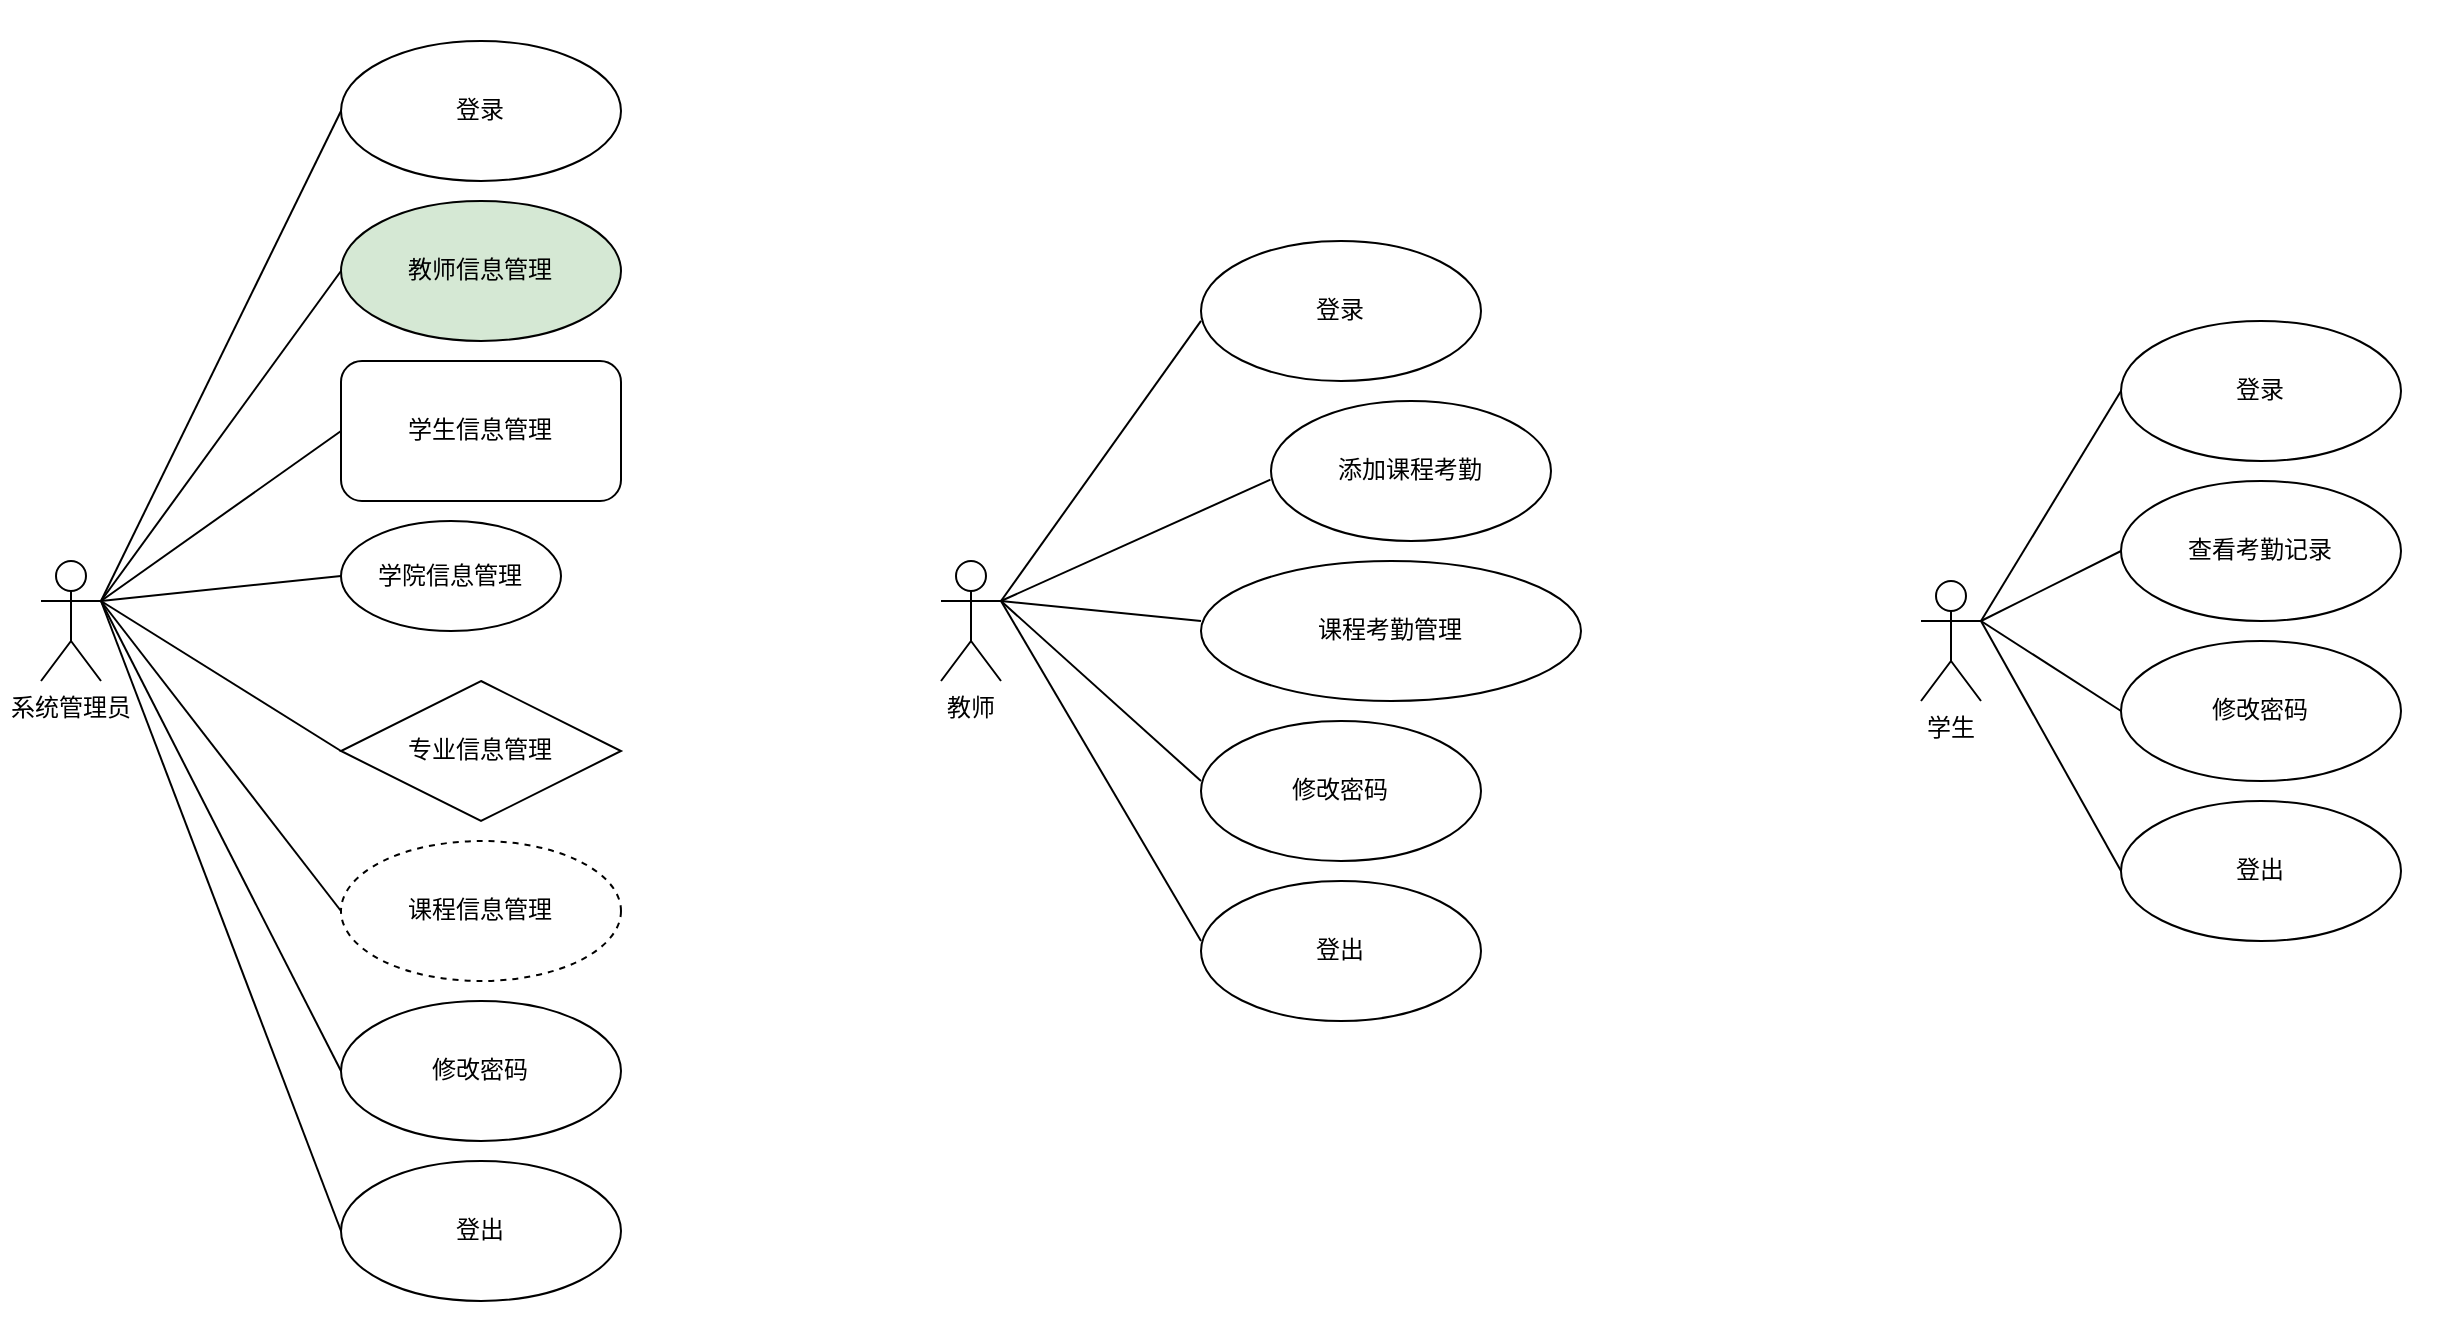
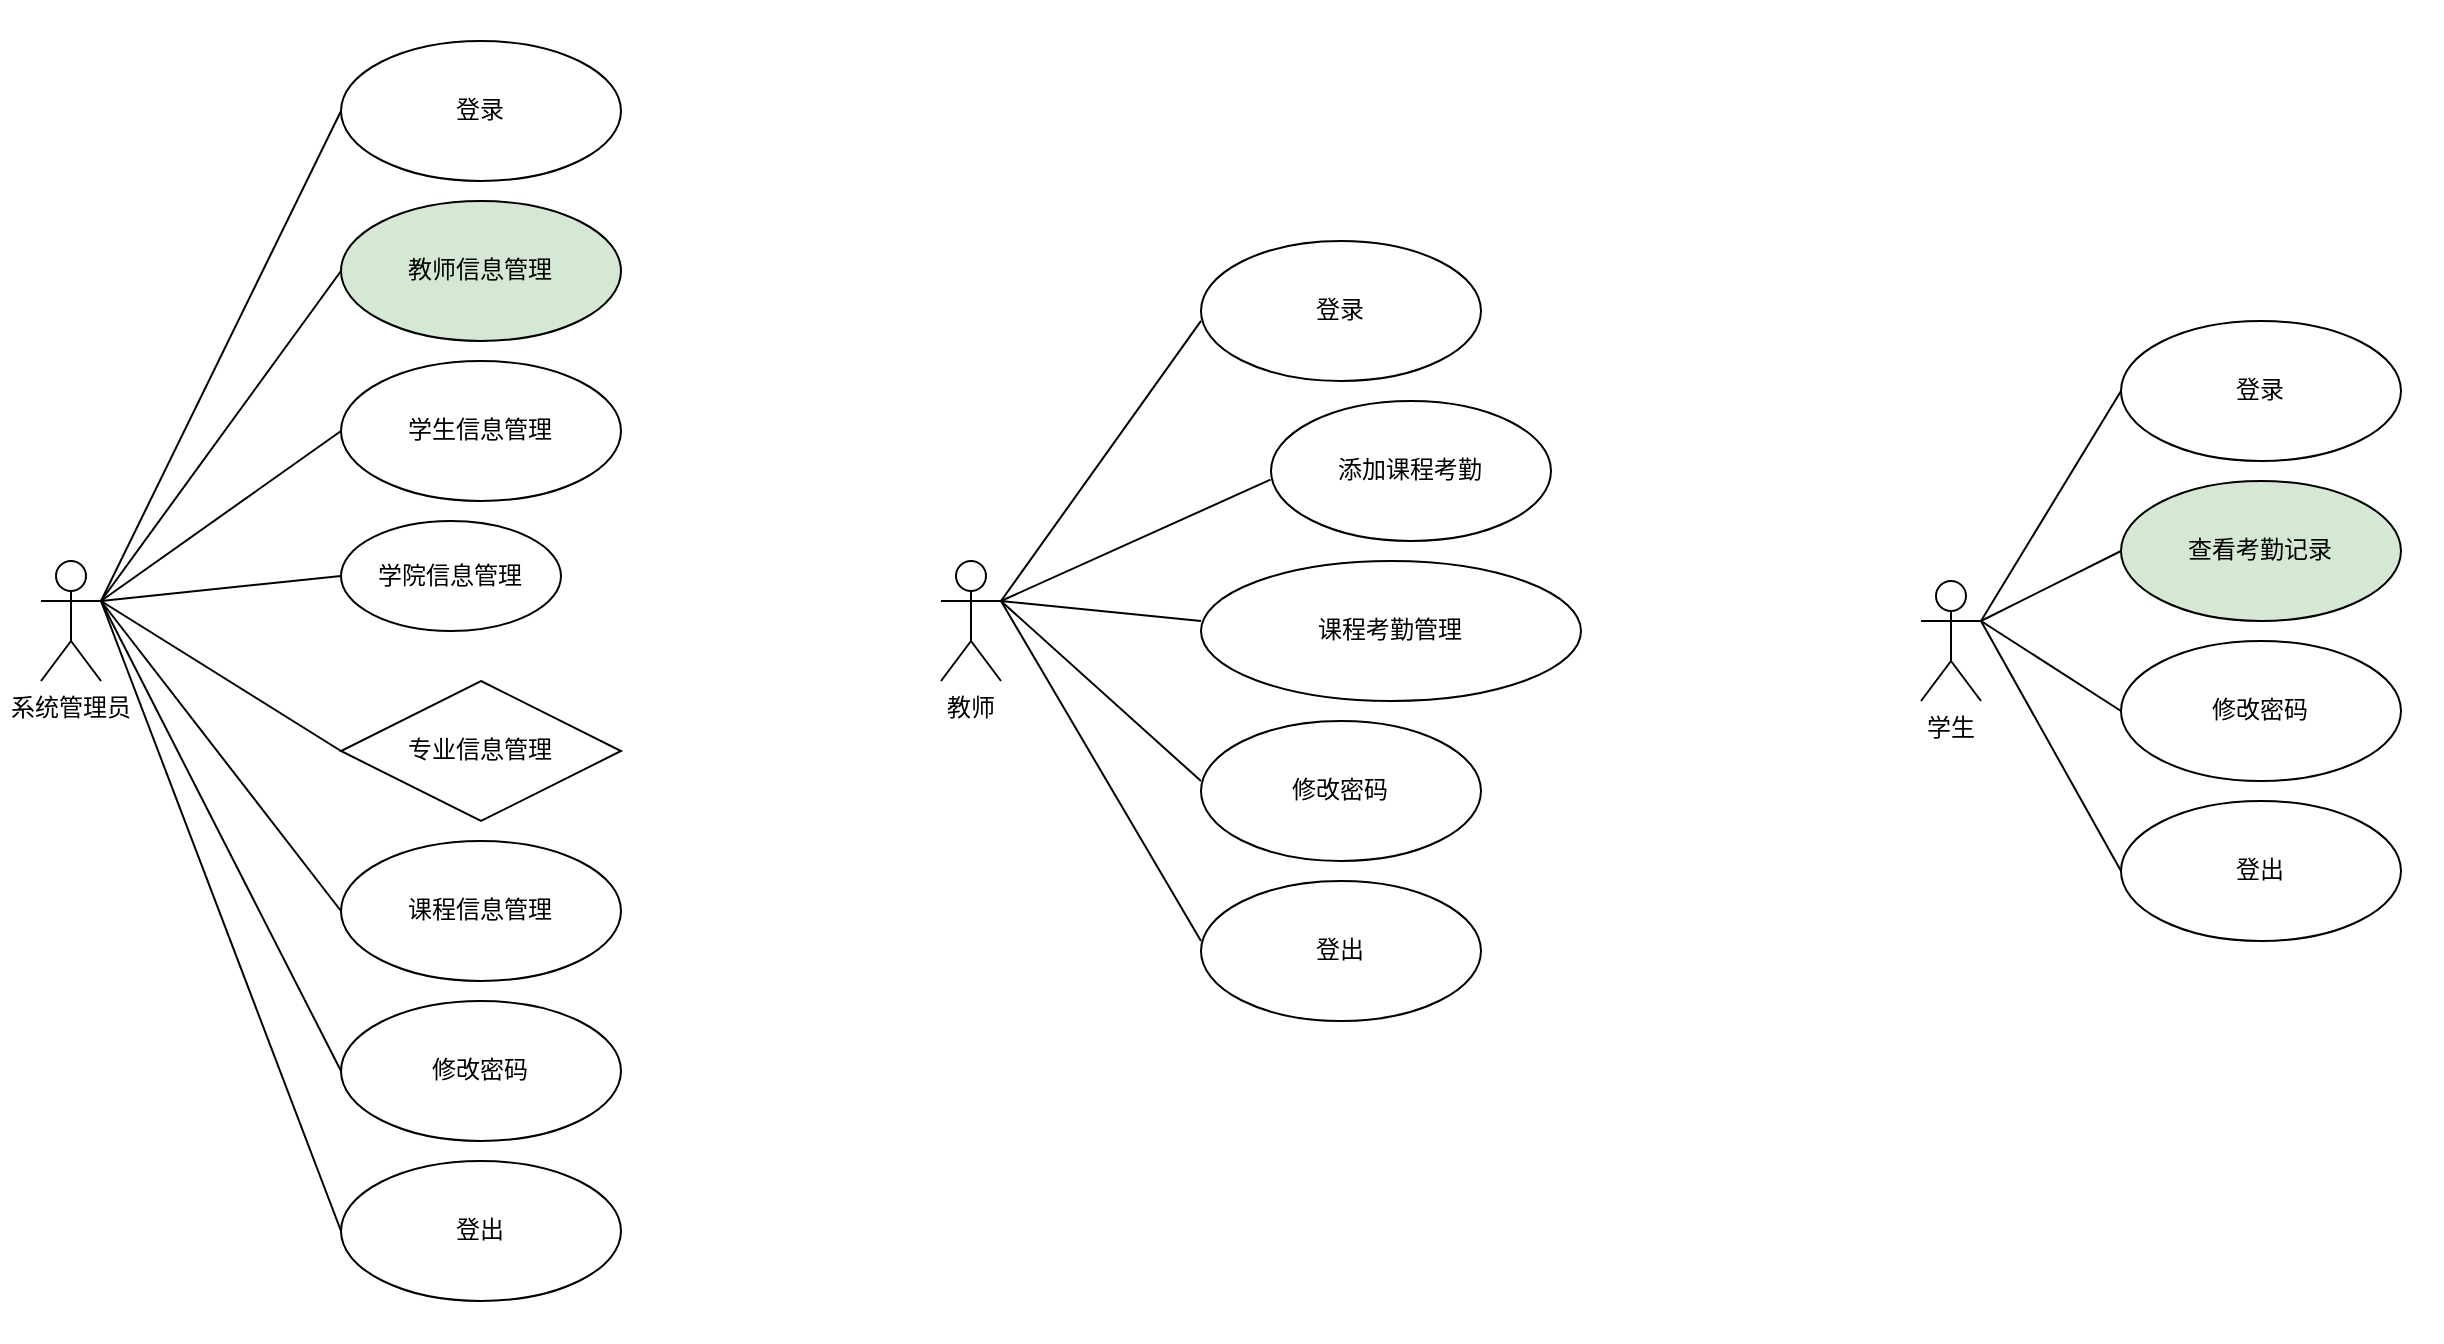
(481, 431) -> (481, 431)
(2261, 551) -> (2261, 551)
(481, 911) -> (481, 911)
